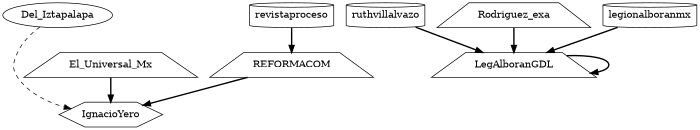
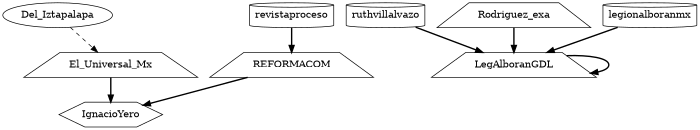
(17, 76) -> (81, 37)
